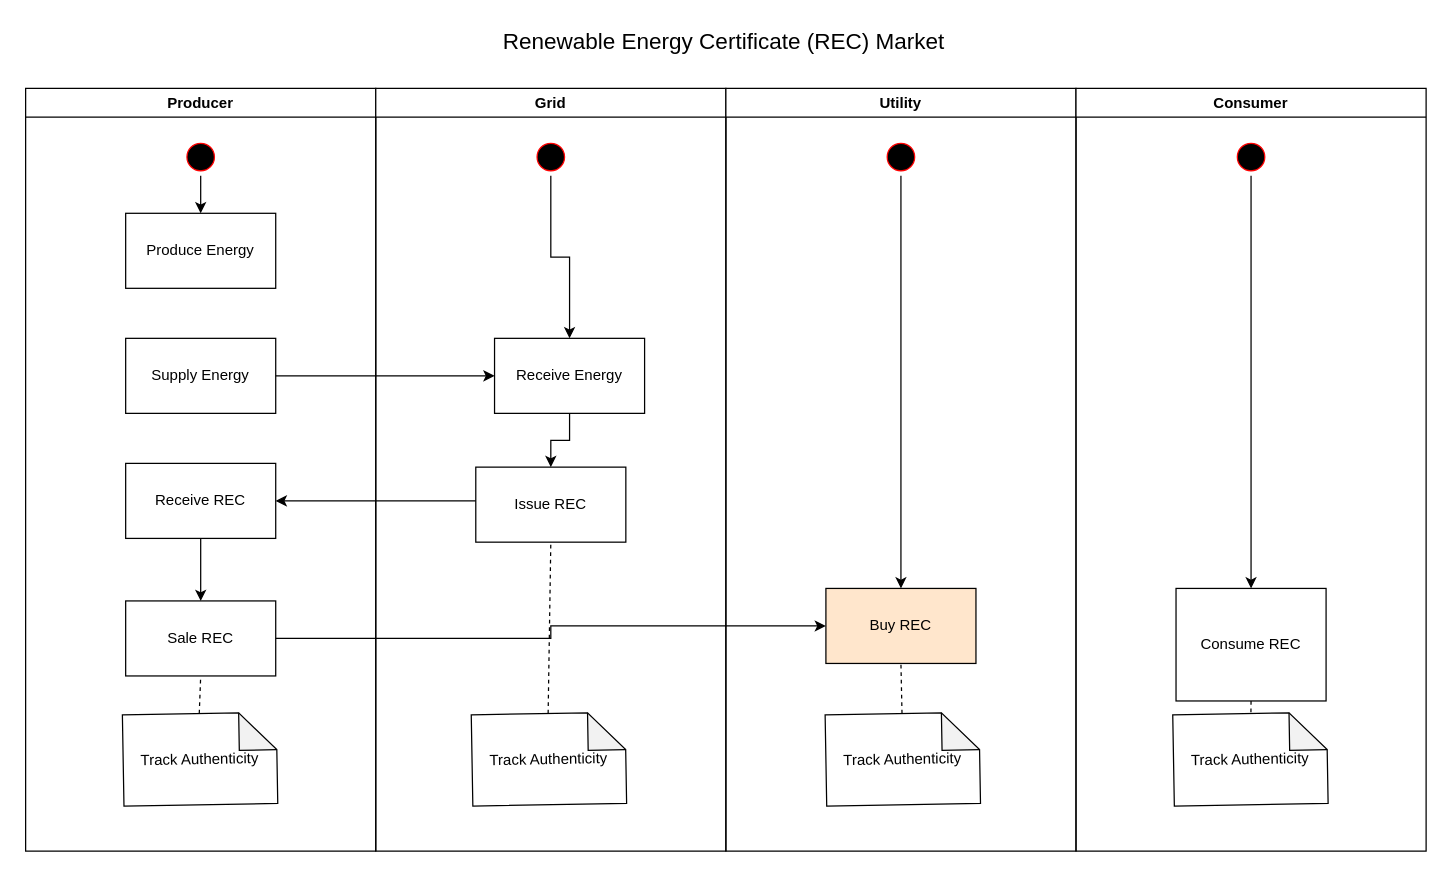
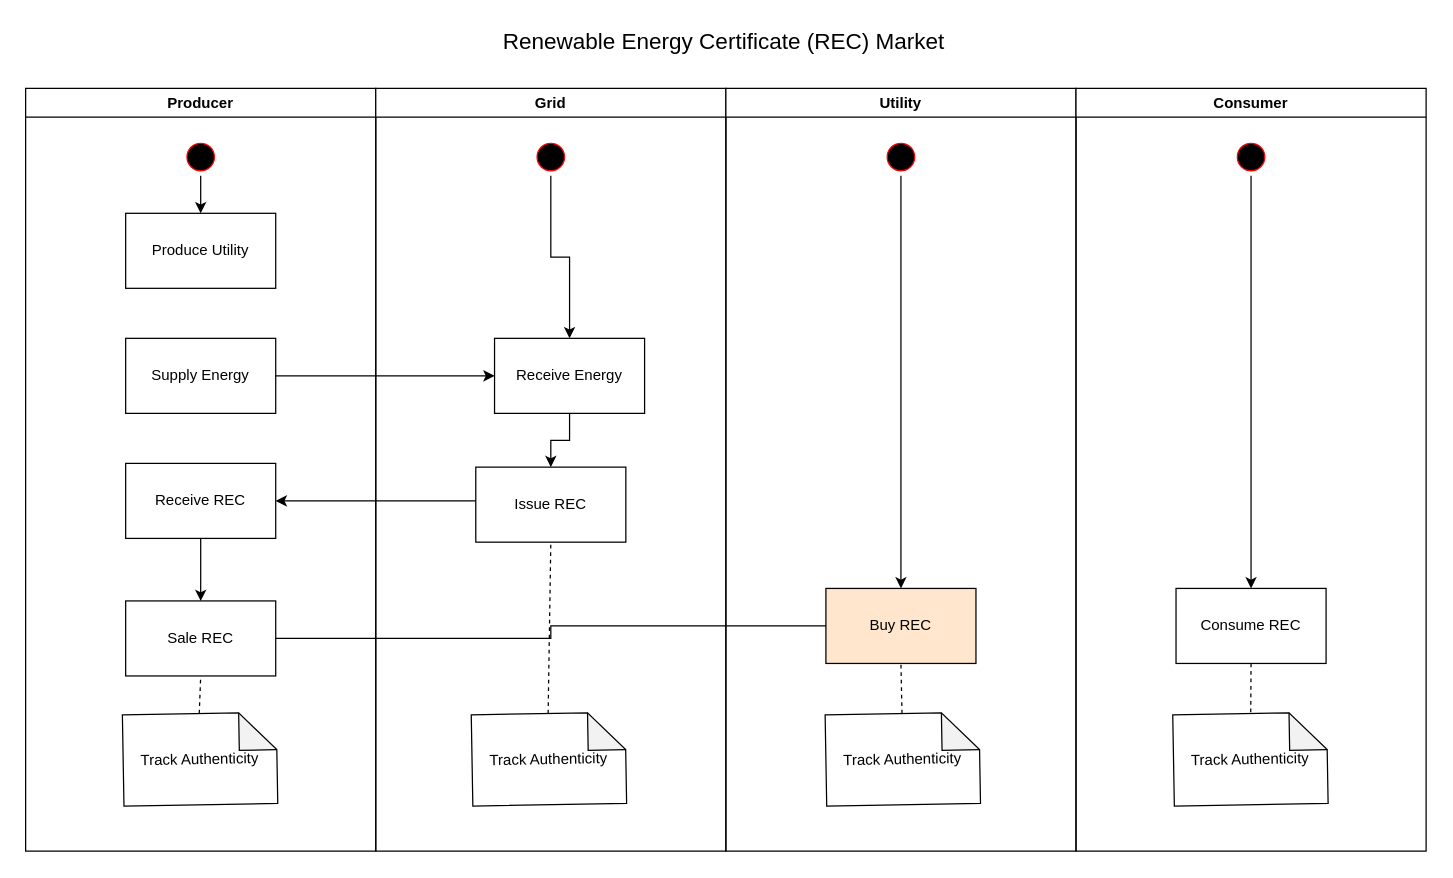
(201, 251) -> (201, 251)
(816, 626) -> (819, 626)
(1251, 644) -> (1251, 626)
